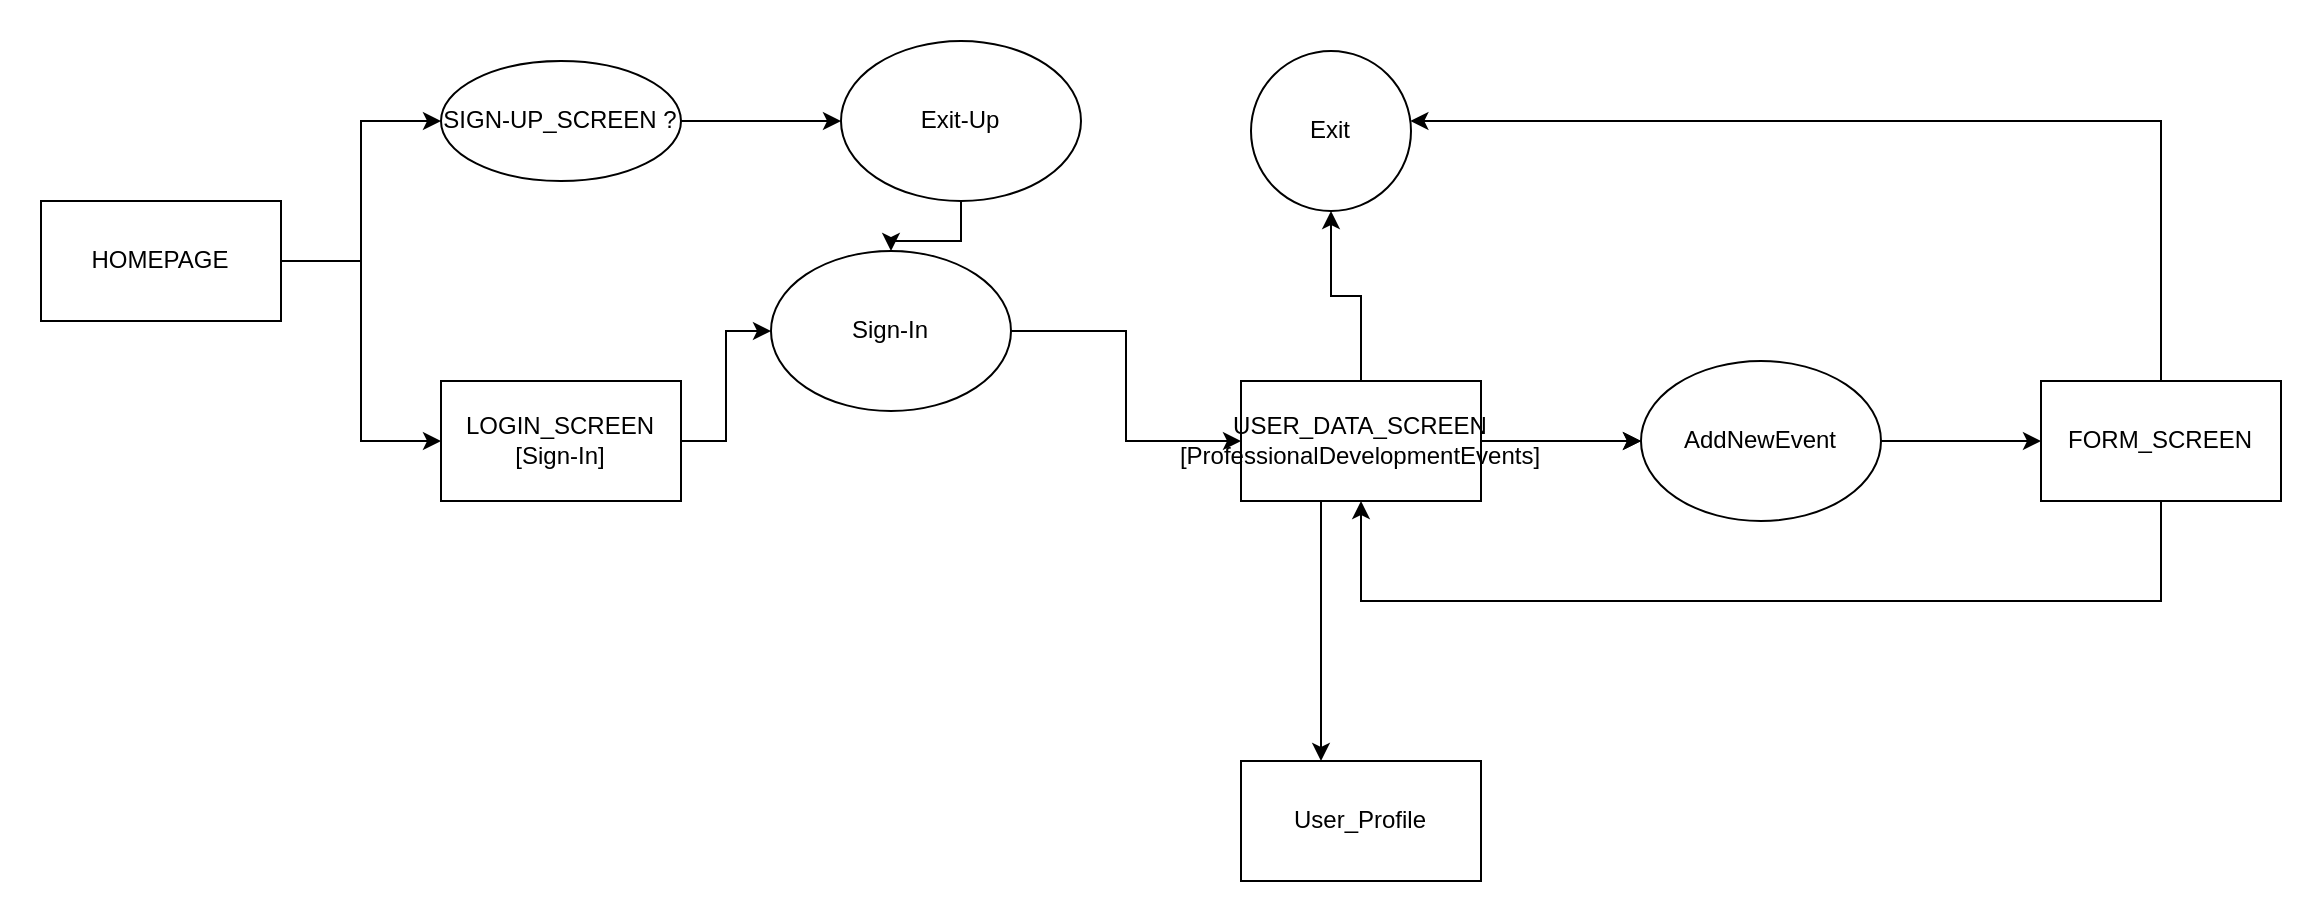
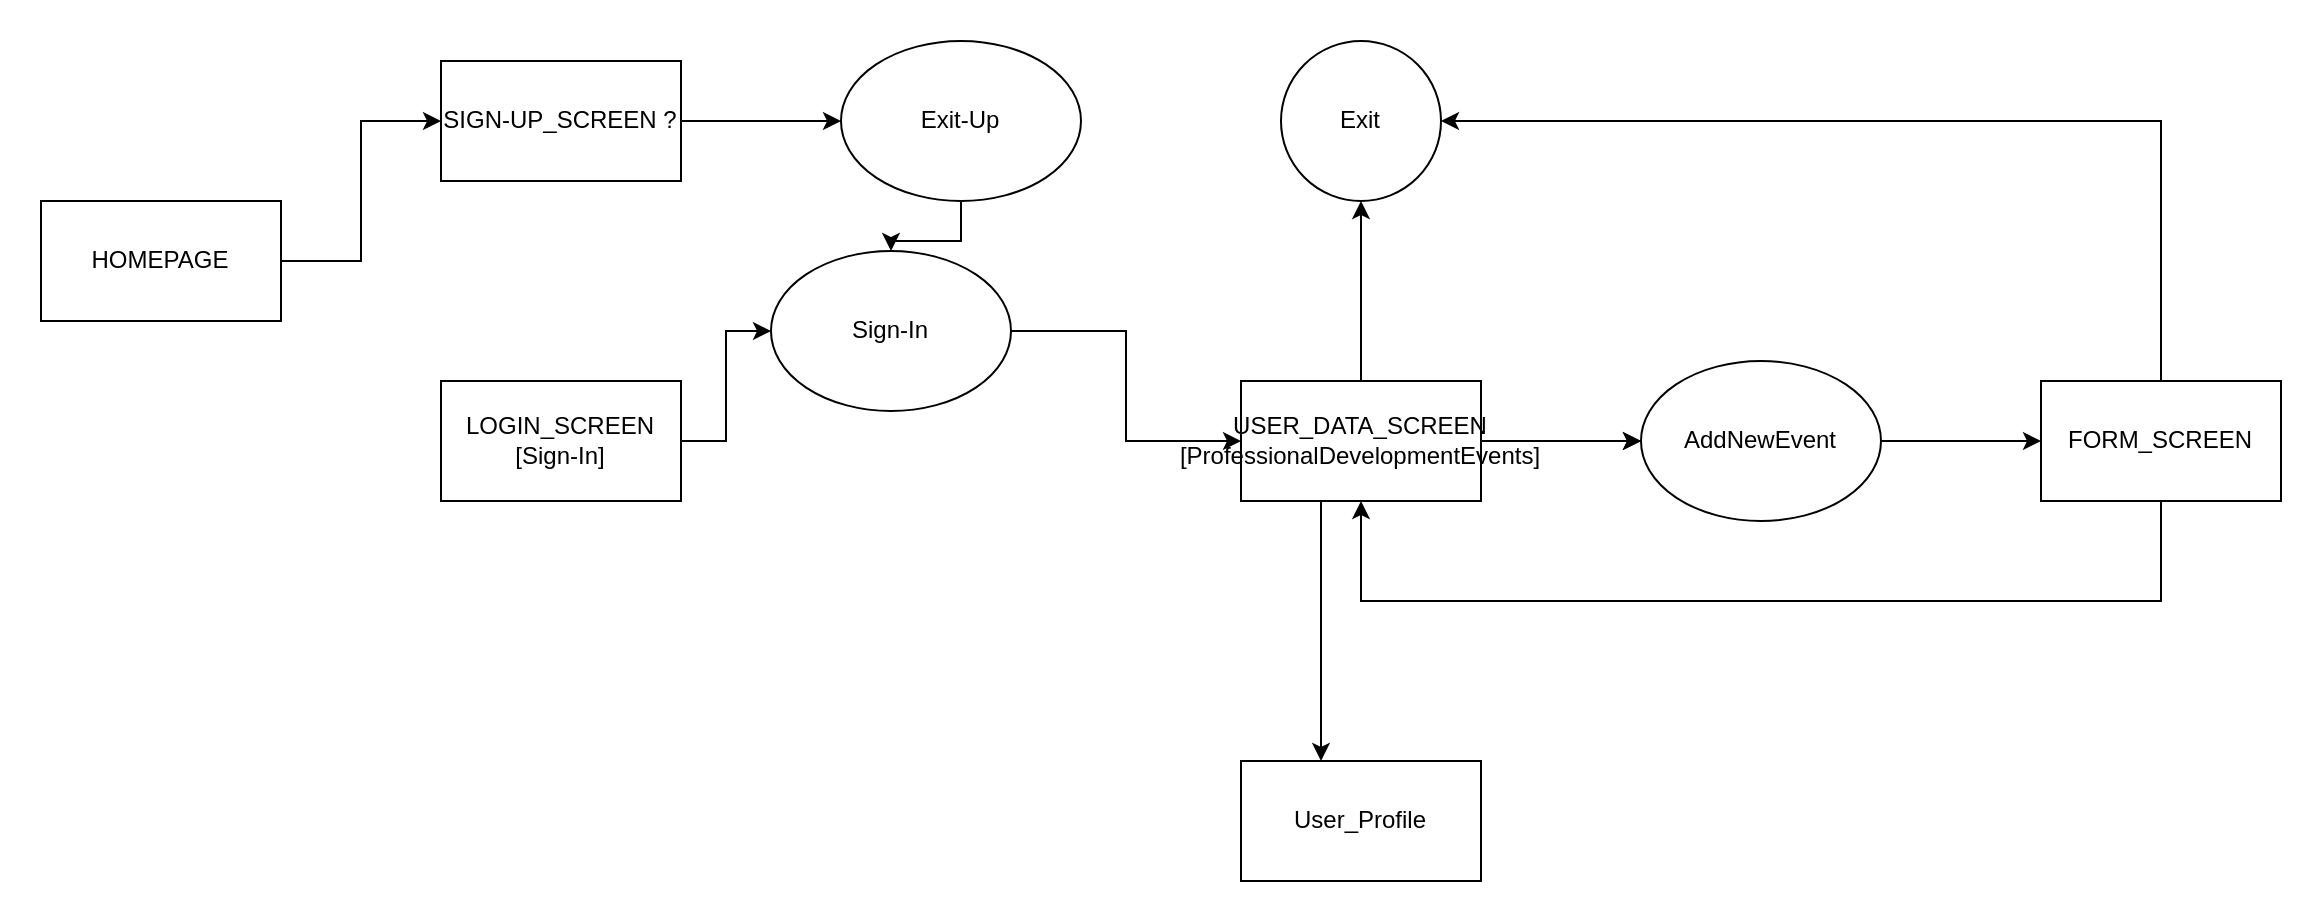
(561, 121) -> (561, 121)
(1331, 131) -> (1361, 121)
(361, 386) -> none
